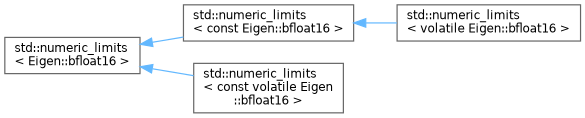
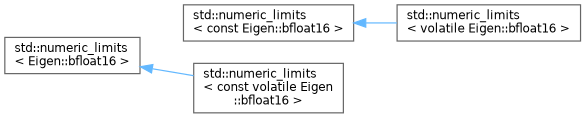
(168, 40) -> none
